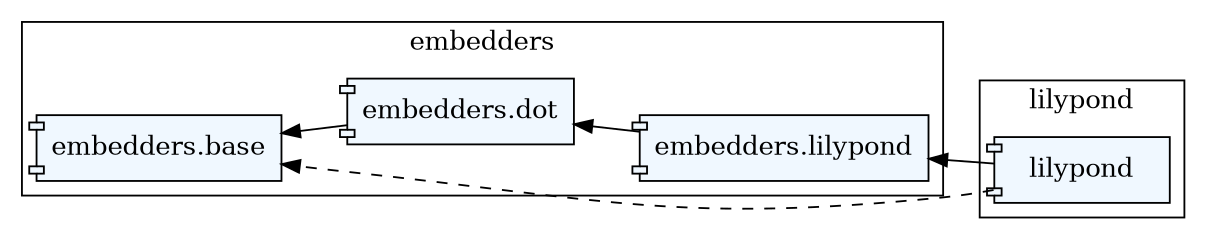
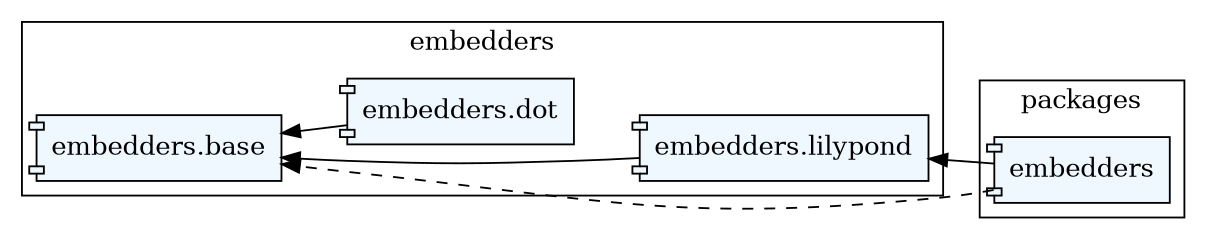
(1082, 101) -> (1082, 101)
(616, 129) -> (470, 163)
(1082, 170) -> (1082, 170)
